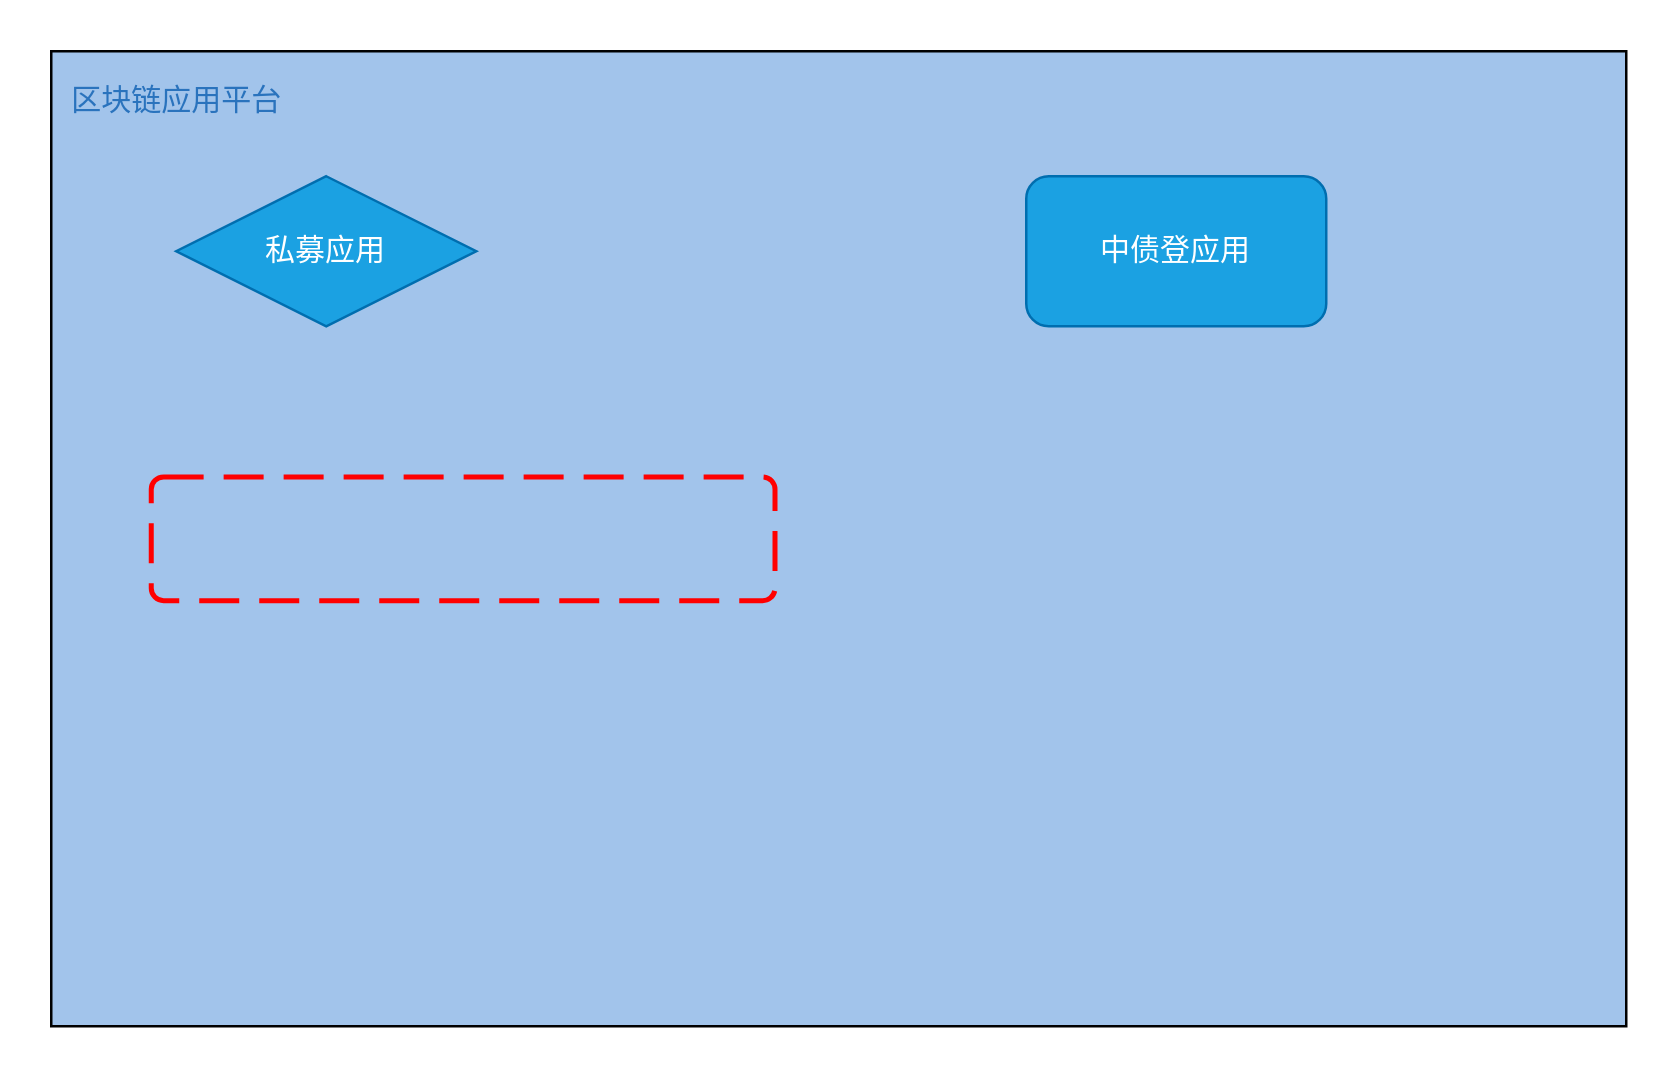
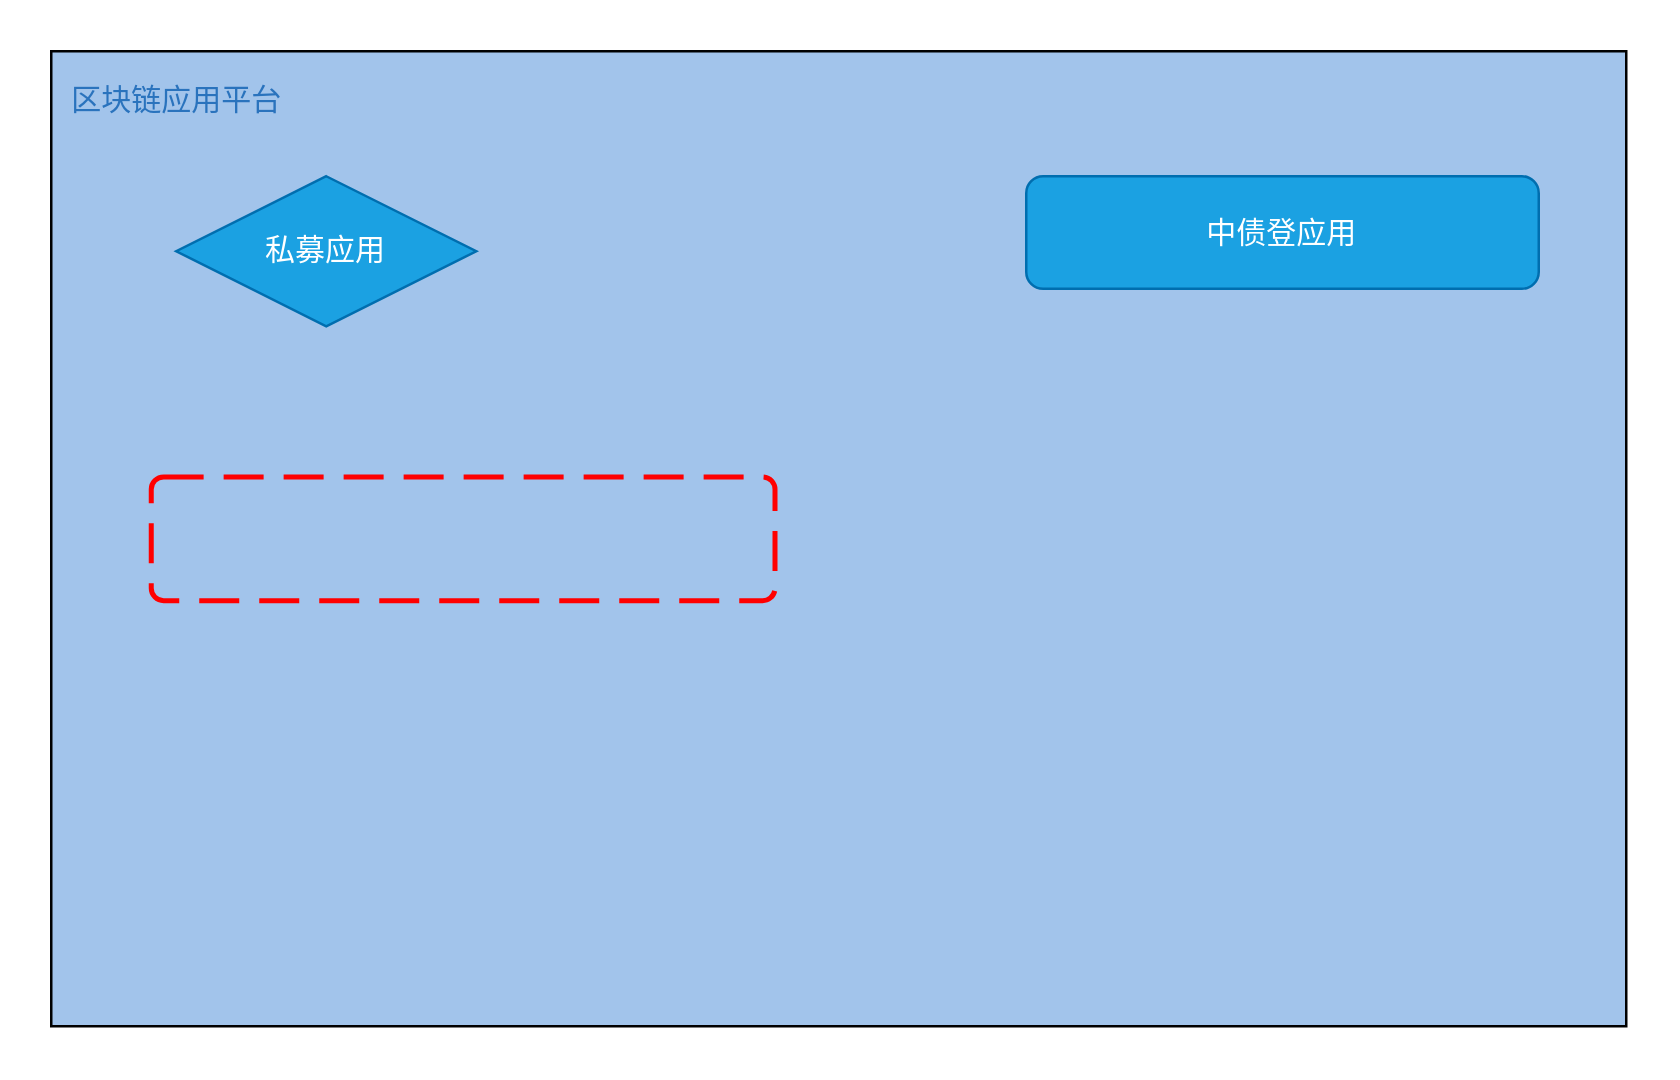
(1176, 251) -> (1283, 233)
